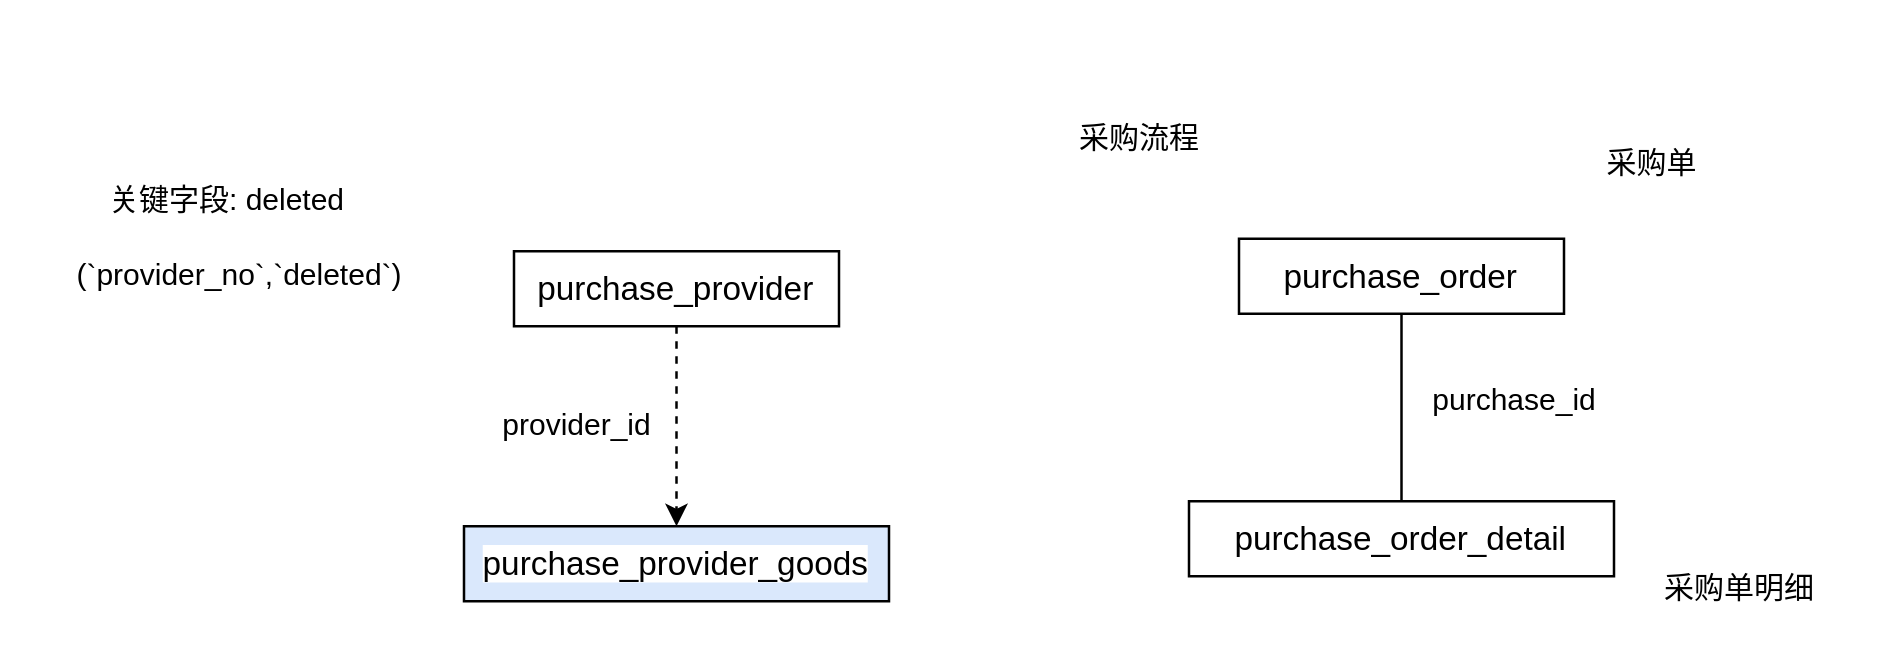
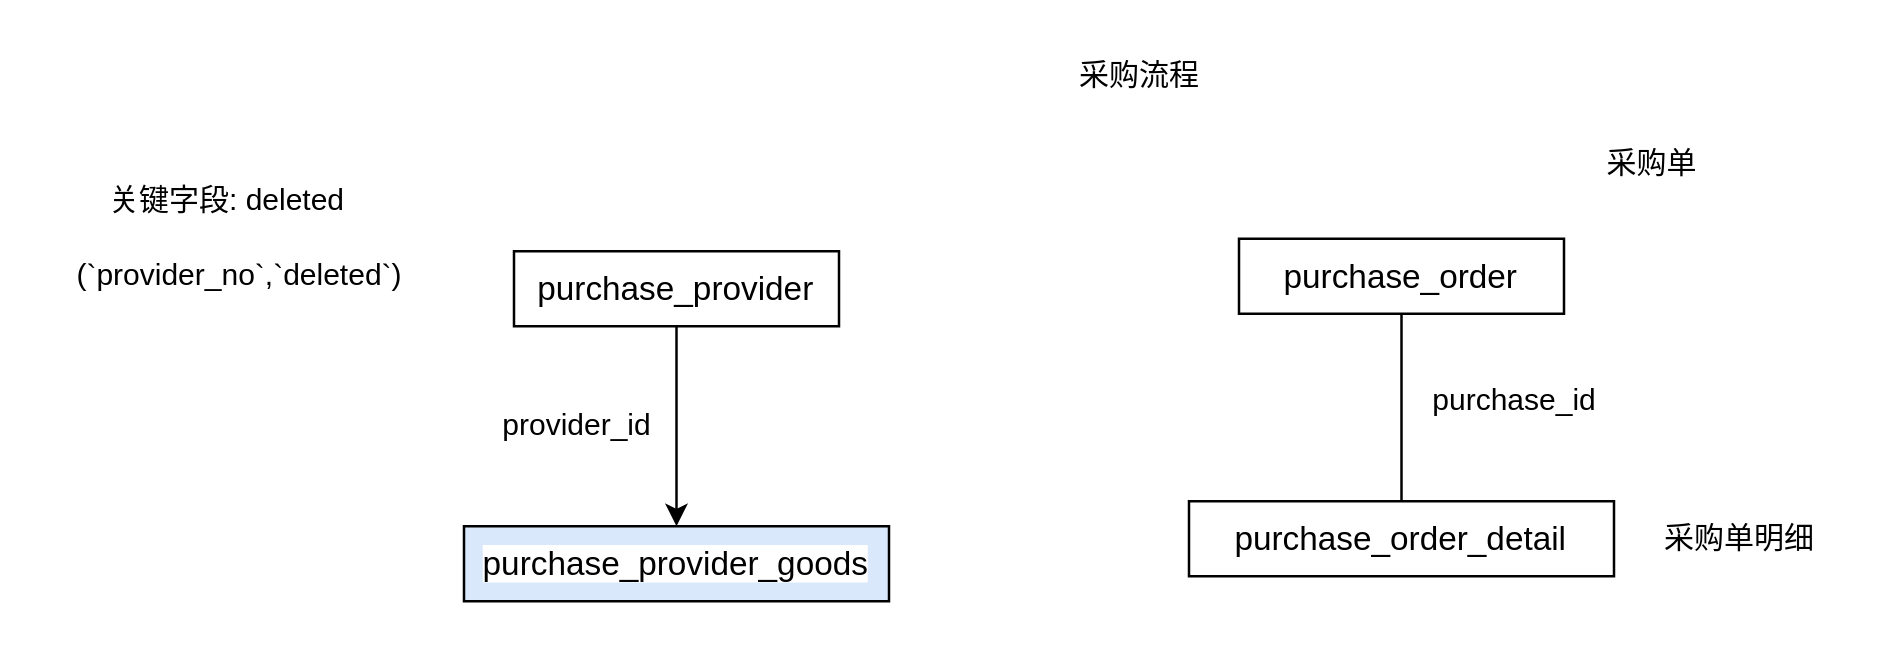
(1139, 139) -> (1139, 76)
(676, 417) -> (676, 417)
(1739, 589) -> (1739, 539)
